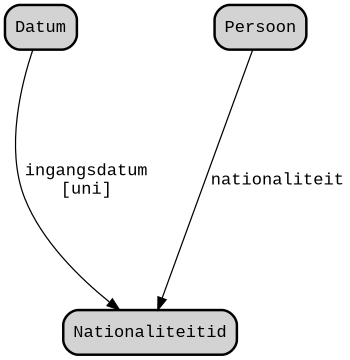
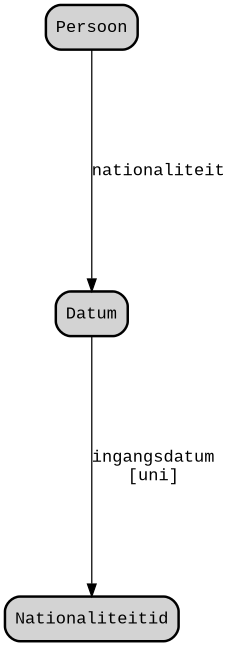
(207, 174) -> (92, 164)
